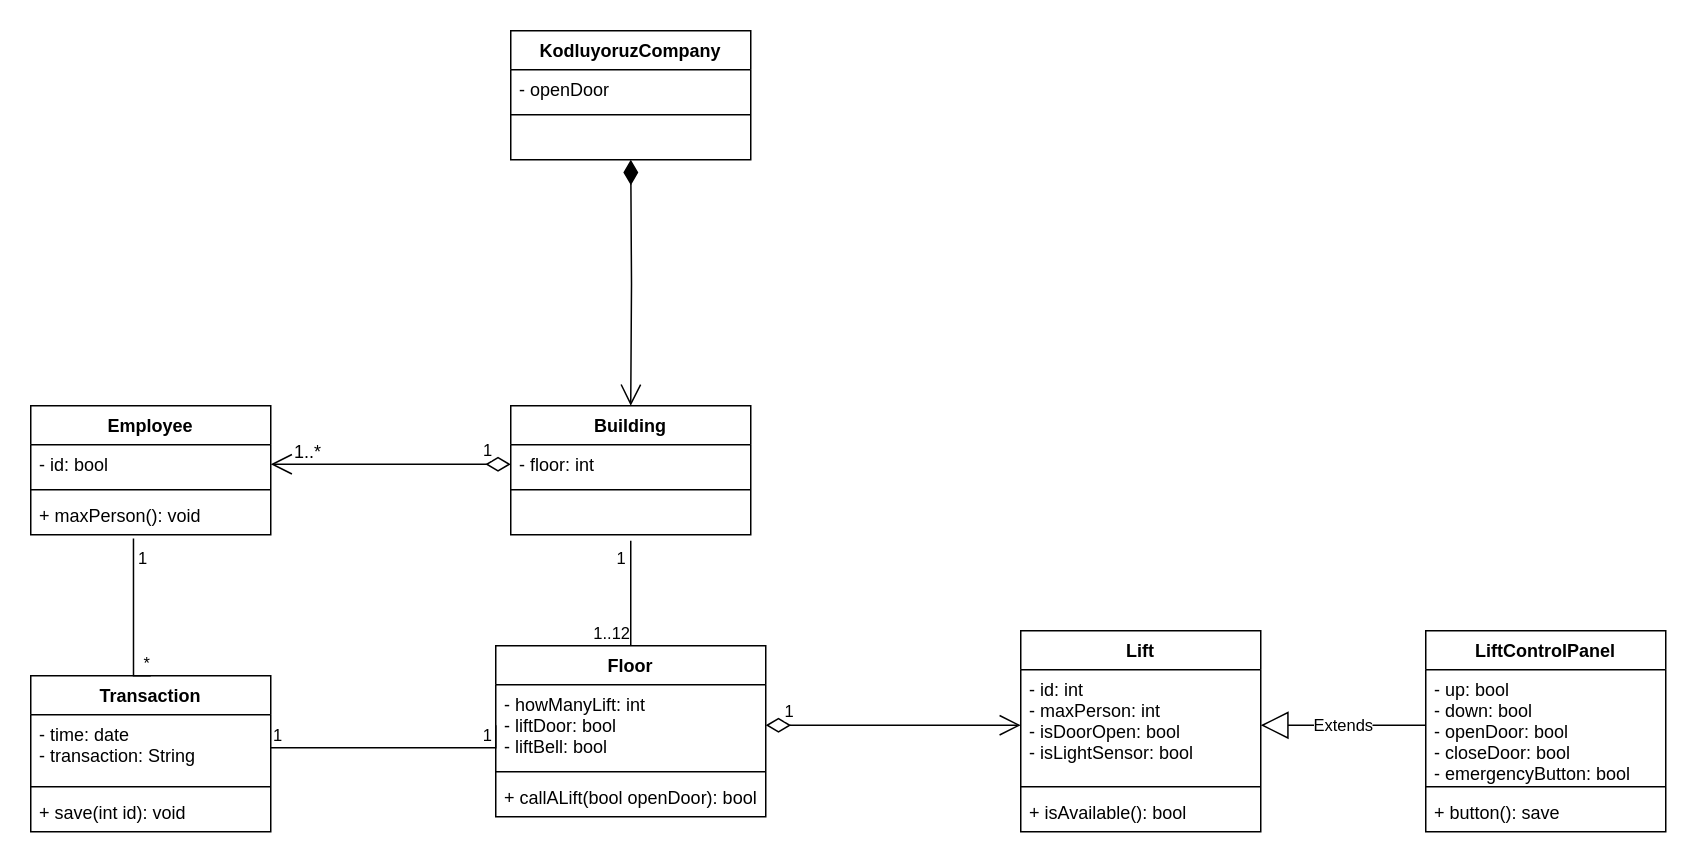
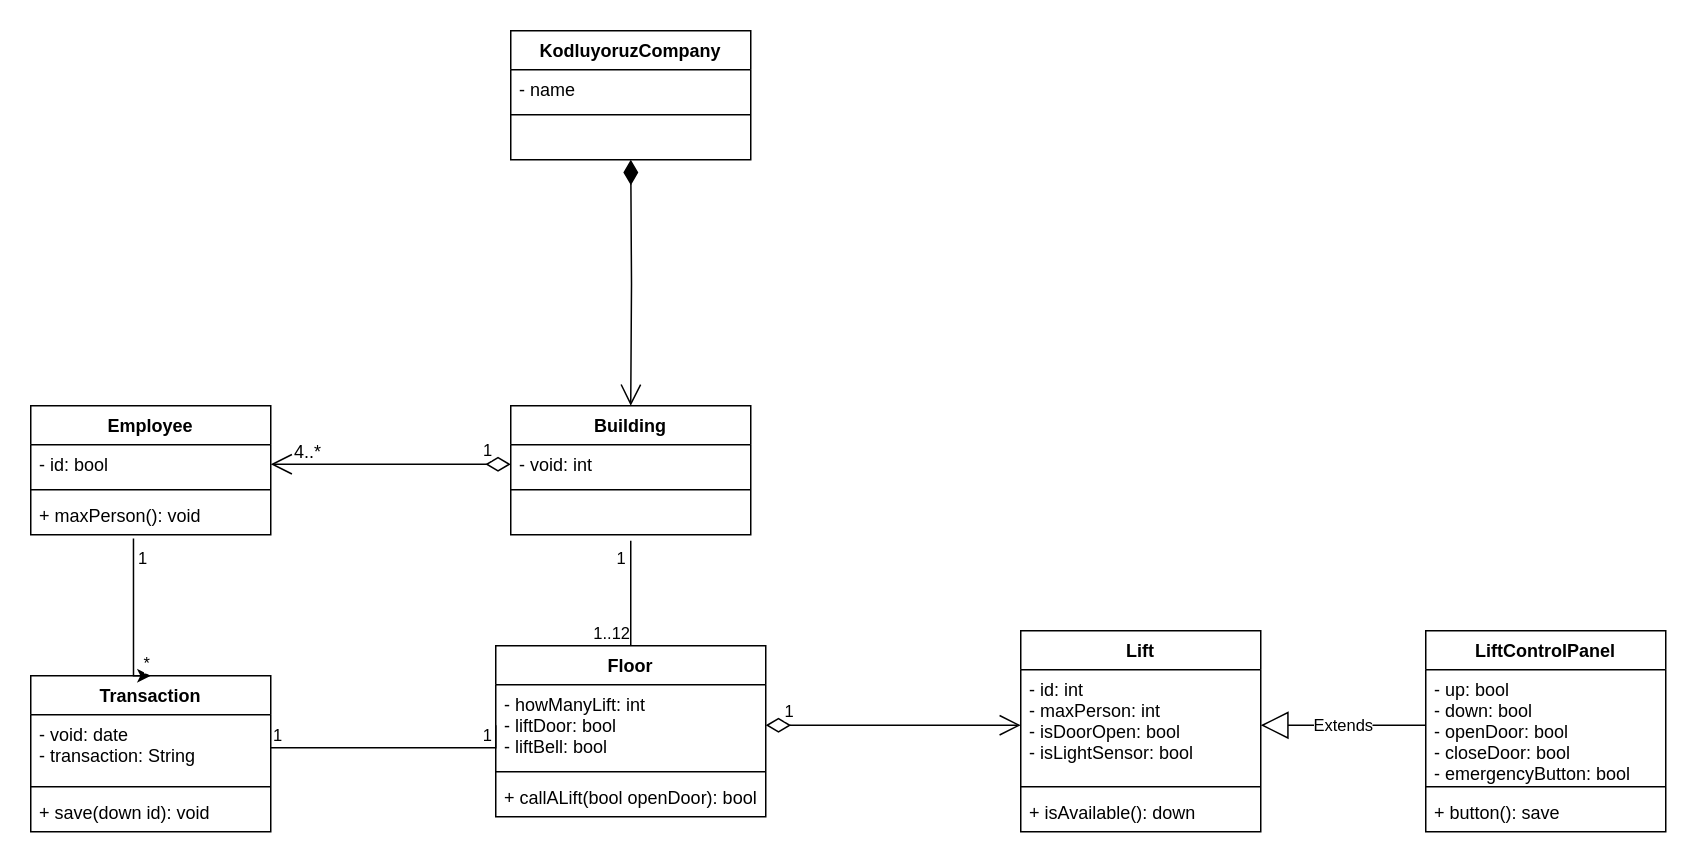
(567, 90) -> (547, 90)
(309, 452) -> (309, 452)
(568, 465) -> (563, 465)
(143, 676) -> (139, 676)
(90, 735) -> (90, 735)
(123, 813) -> (131, 813)
(1116, 813) -> (1118, 813)
